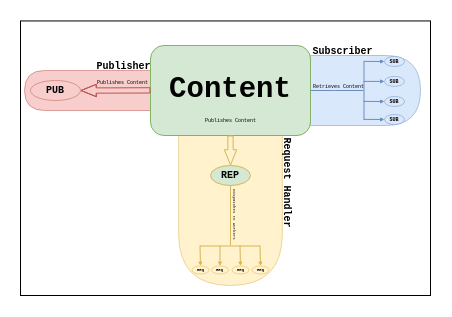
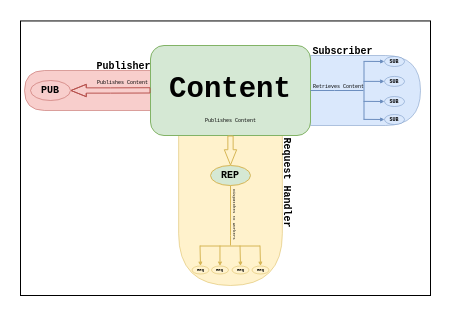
(56, 91) -> (51, 91)
